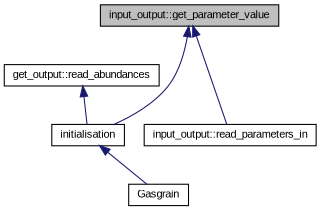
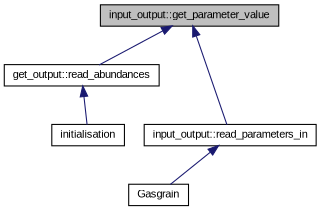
(163, 92) -> (131, 48)
(128, 168) -> (190, 168)
